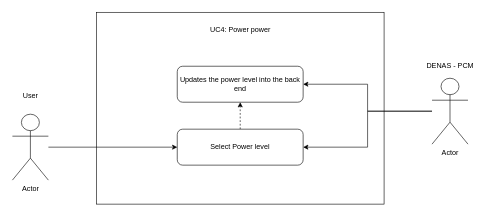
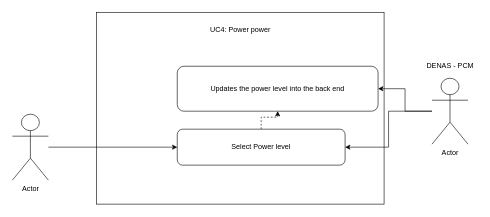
(240, 84) -> (278, 89)
(30, 96) -> none
(240, 147) -> (261, 147)
